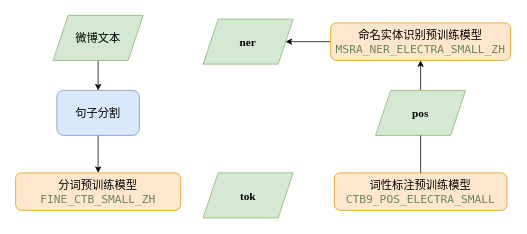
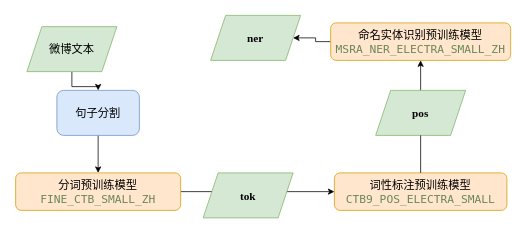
(98, 38) -> (72, 49)
(248, 42) -> (255, 38)
none -> (307, 192)
